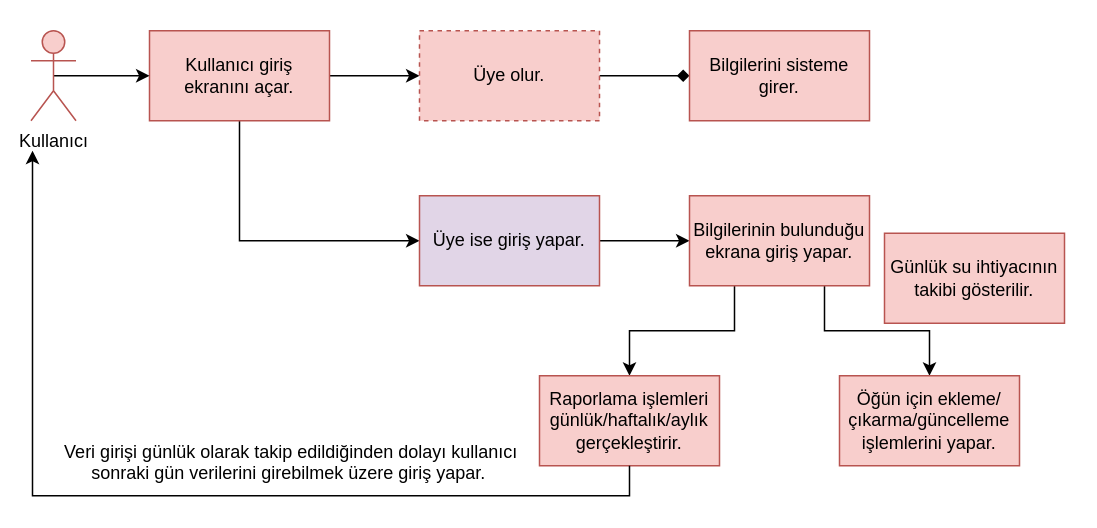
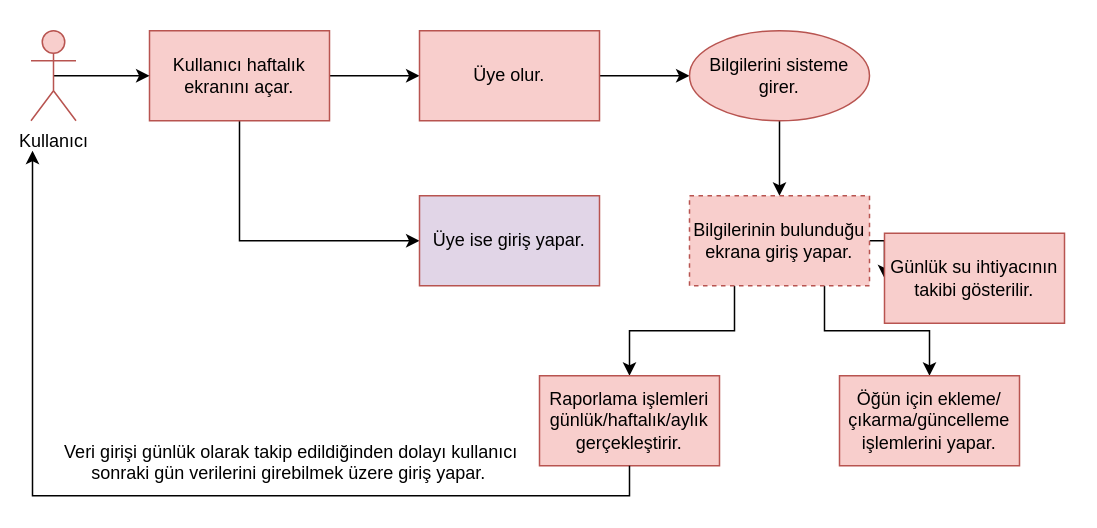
(239, 76) -> (239, 76)
(509, 76) -> (509, 76)
(677, 76) -> (678, 76)
(779, 76) -> (779, 76)
none -> (779, 153)
(639, 241) -> none
(779, 241) -> (779, 241)
none -> (877, 241)
